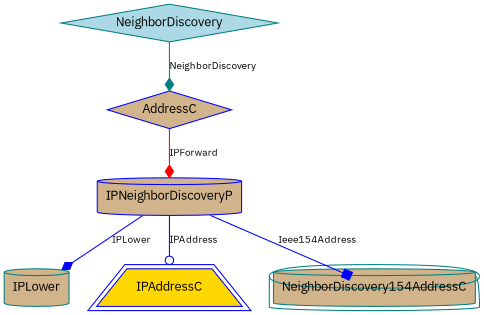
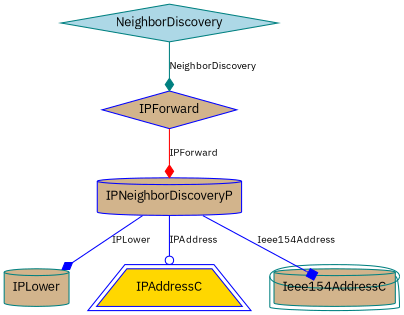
(169, 110) -> (169, 110)
(374, 288) -> (335, 288)
